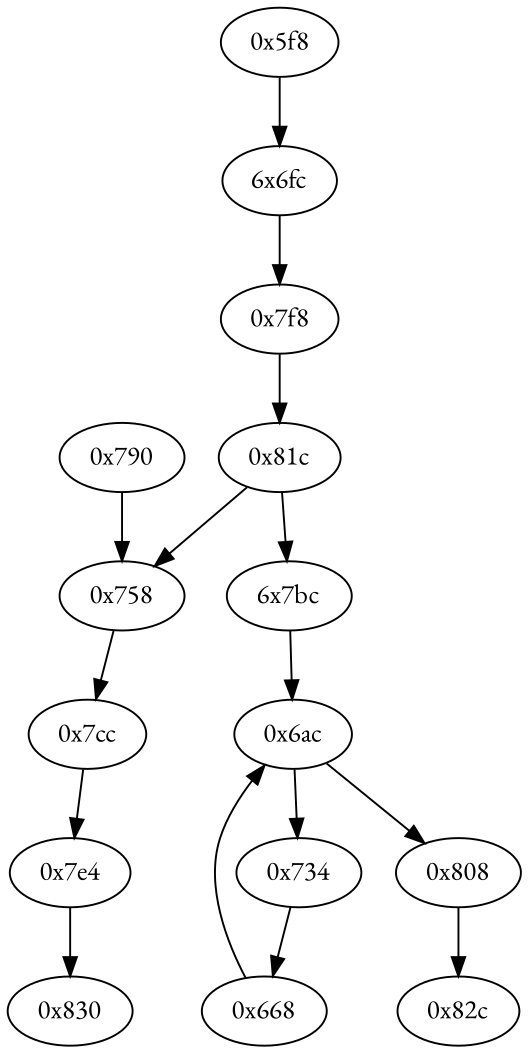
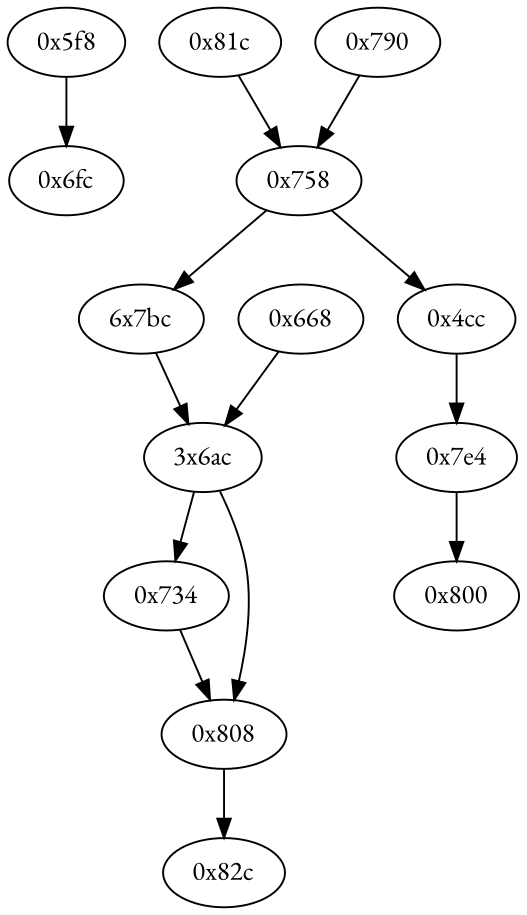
(280, 181) -> (66, 181)
(280, 319) -> none
(284, 517) -> (228, 244)
(87, 734) -> (457, 319)
(293, 734) -> (203, 457)
(284, 932) -> (191, 656)
(70, 1011) -> (457, 596)
